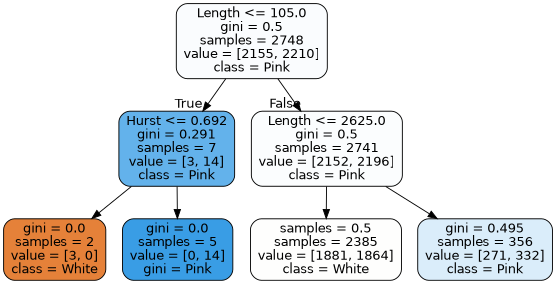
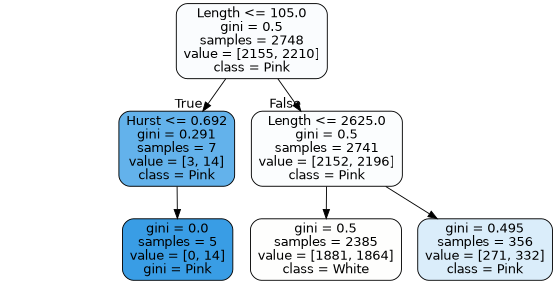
(55, 250) -> none
(326, 250) -> (326, 250)
